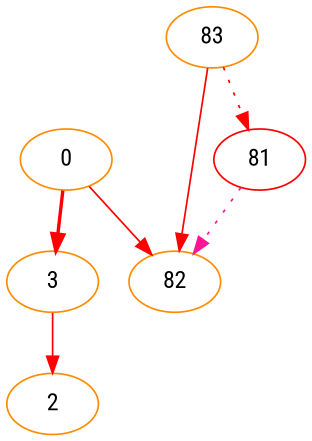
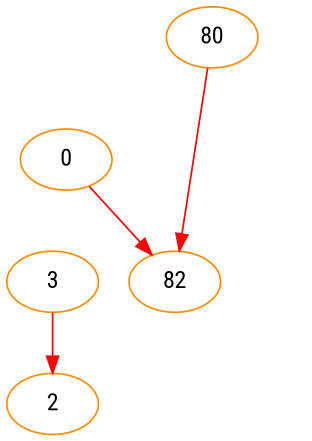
(212, 37) -> (212, 37)
(260, 160) -> none
(60, 212) -> none
